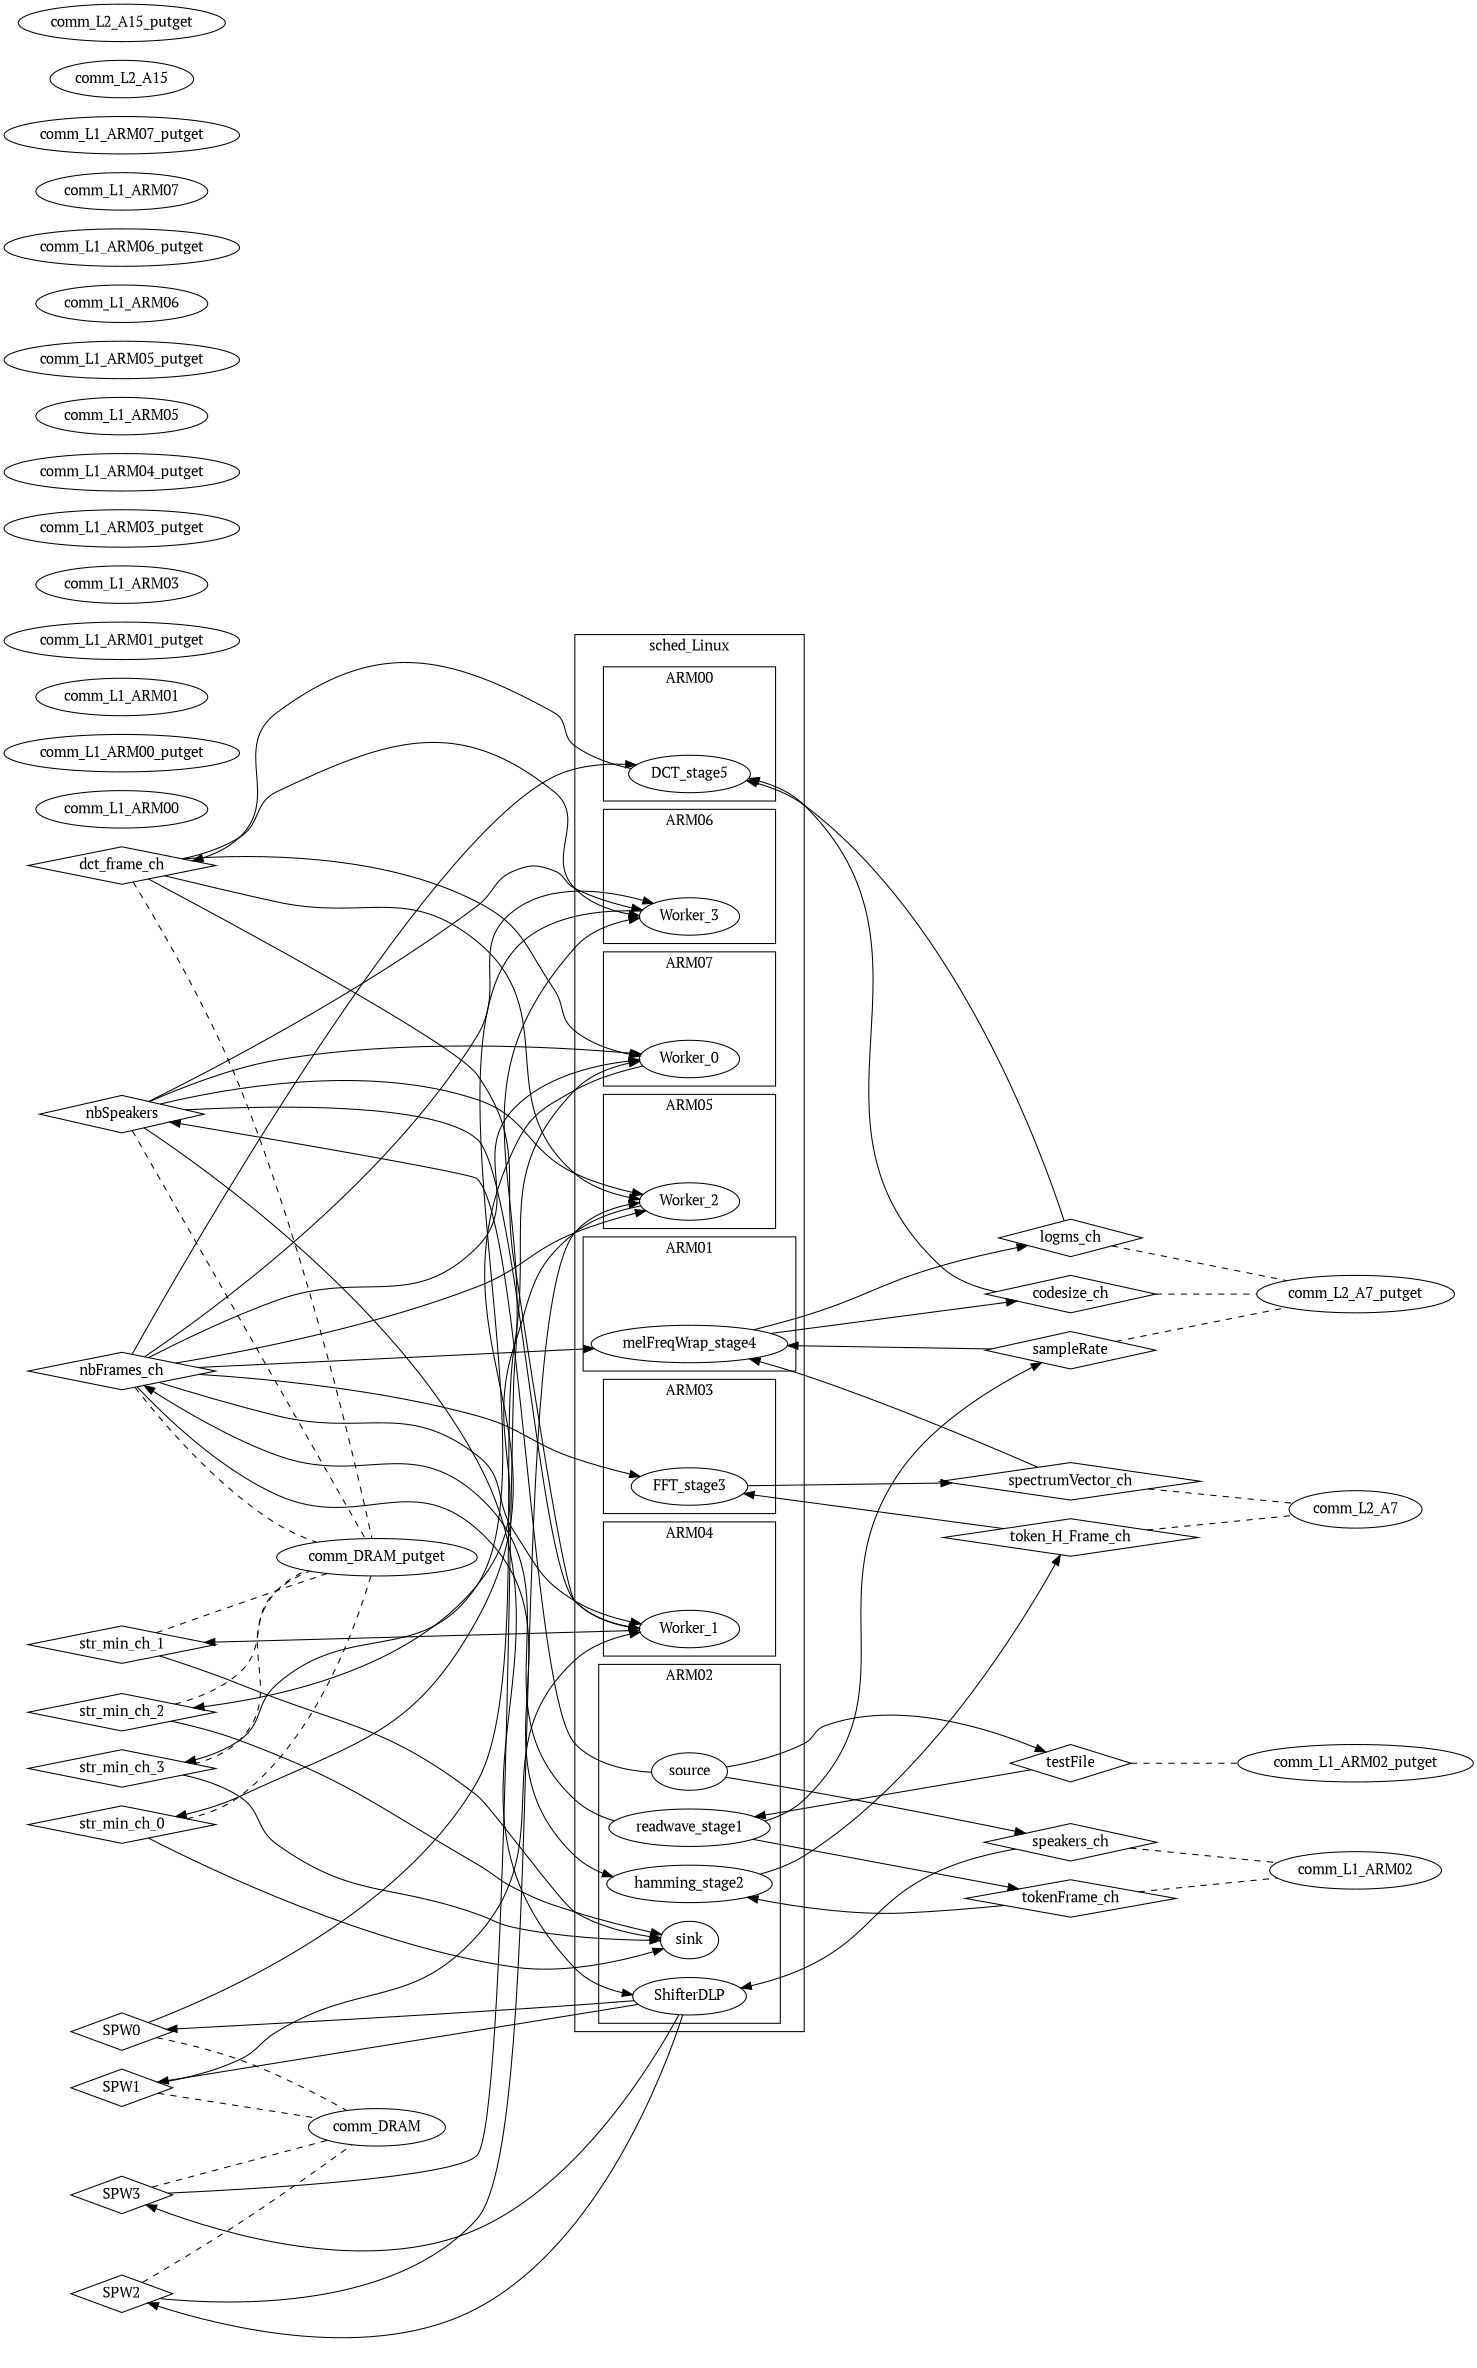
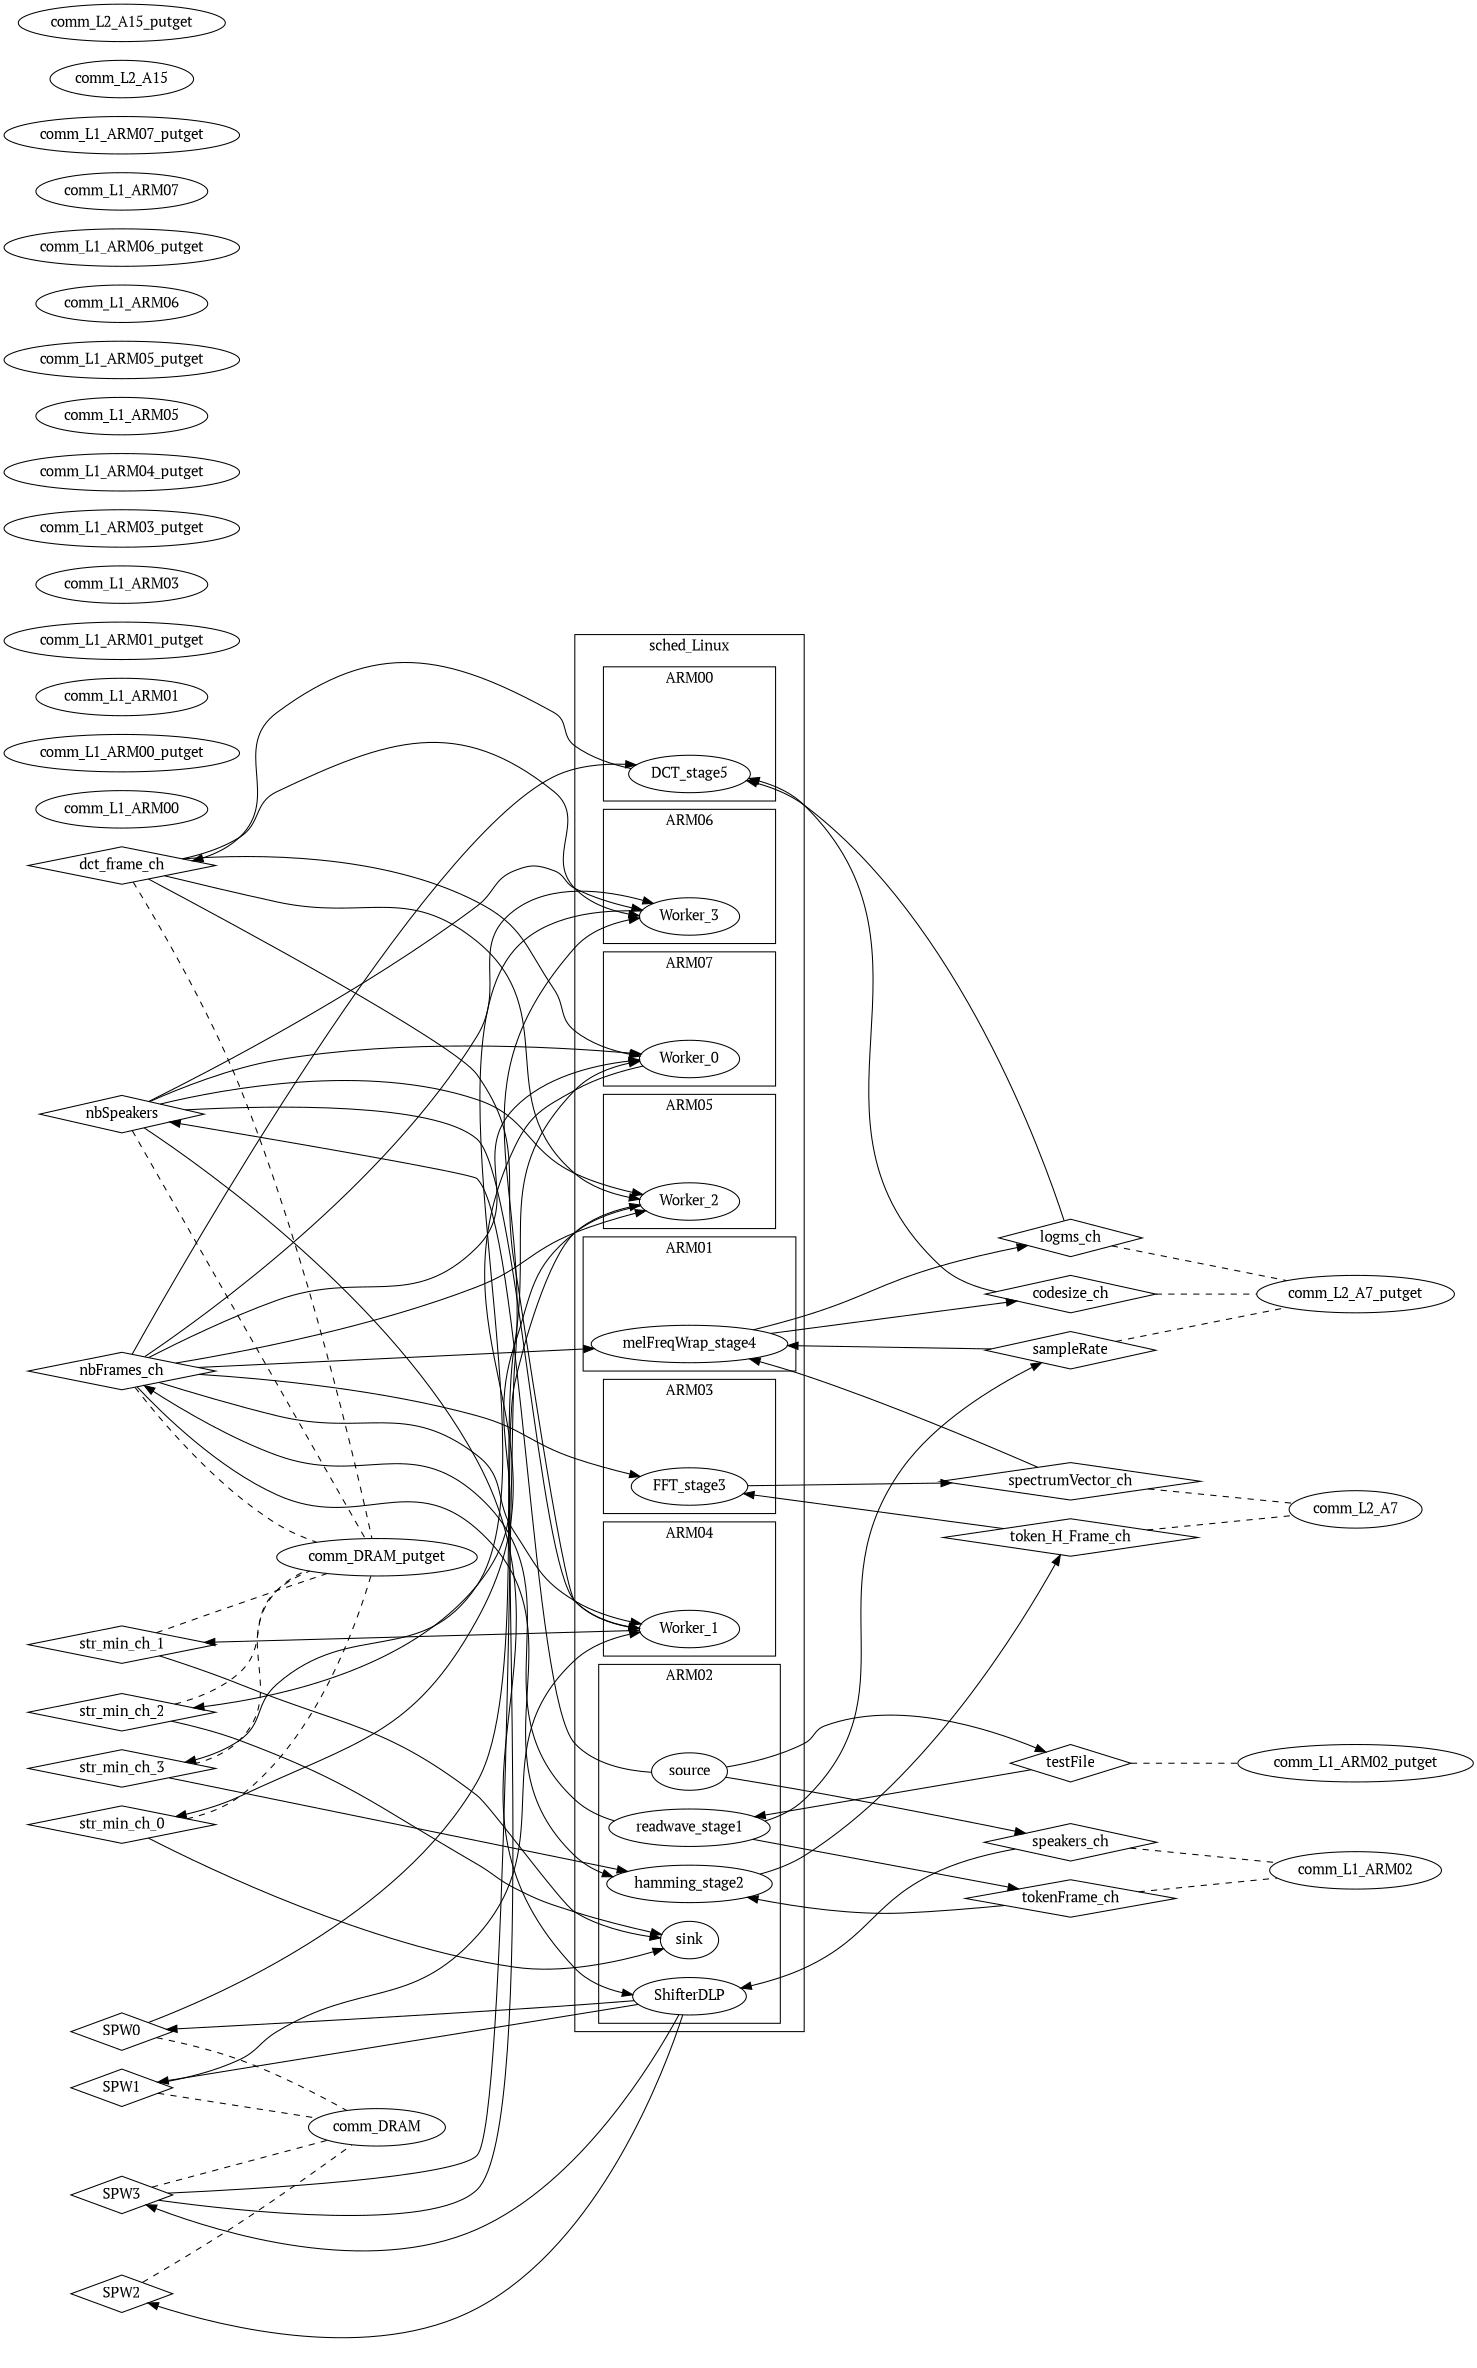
(522, 1864) -> (513, 1804)
(400, 1894) -> (393, 1824)
